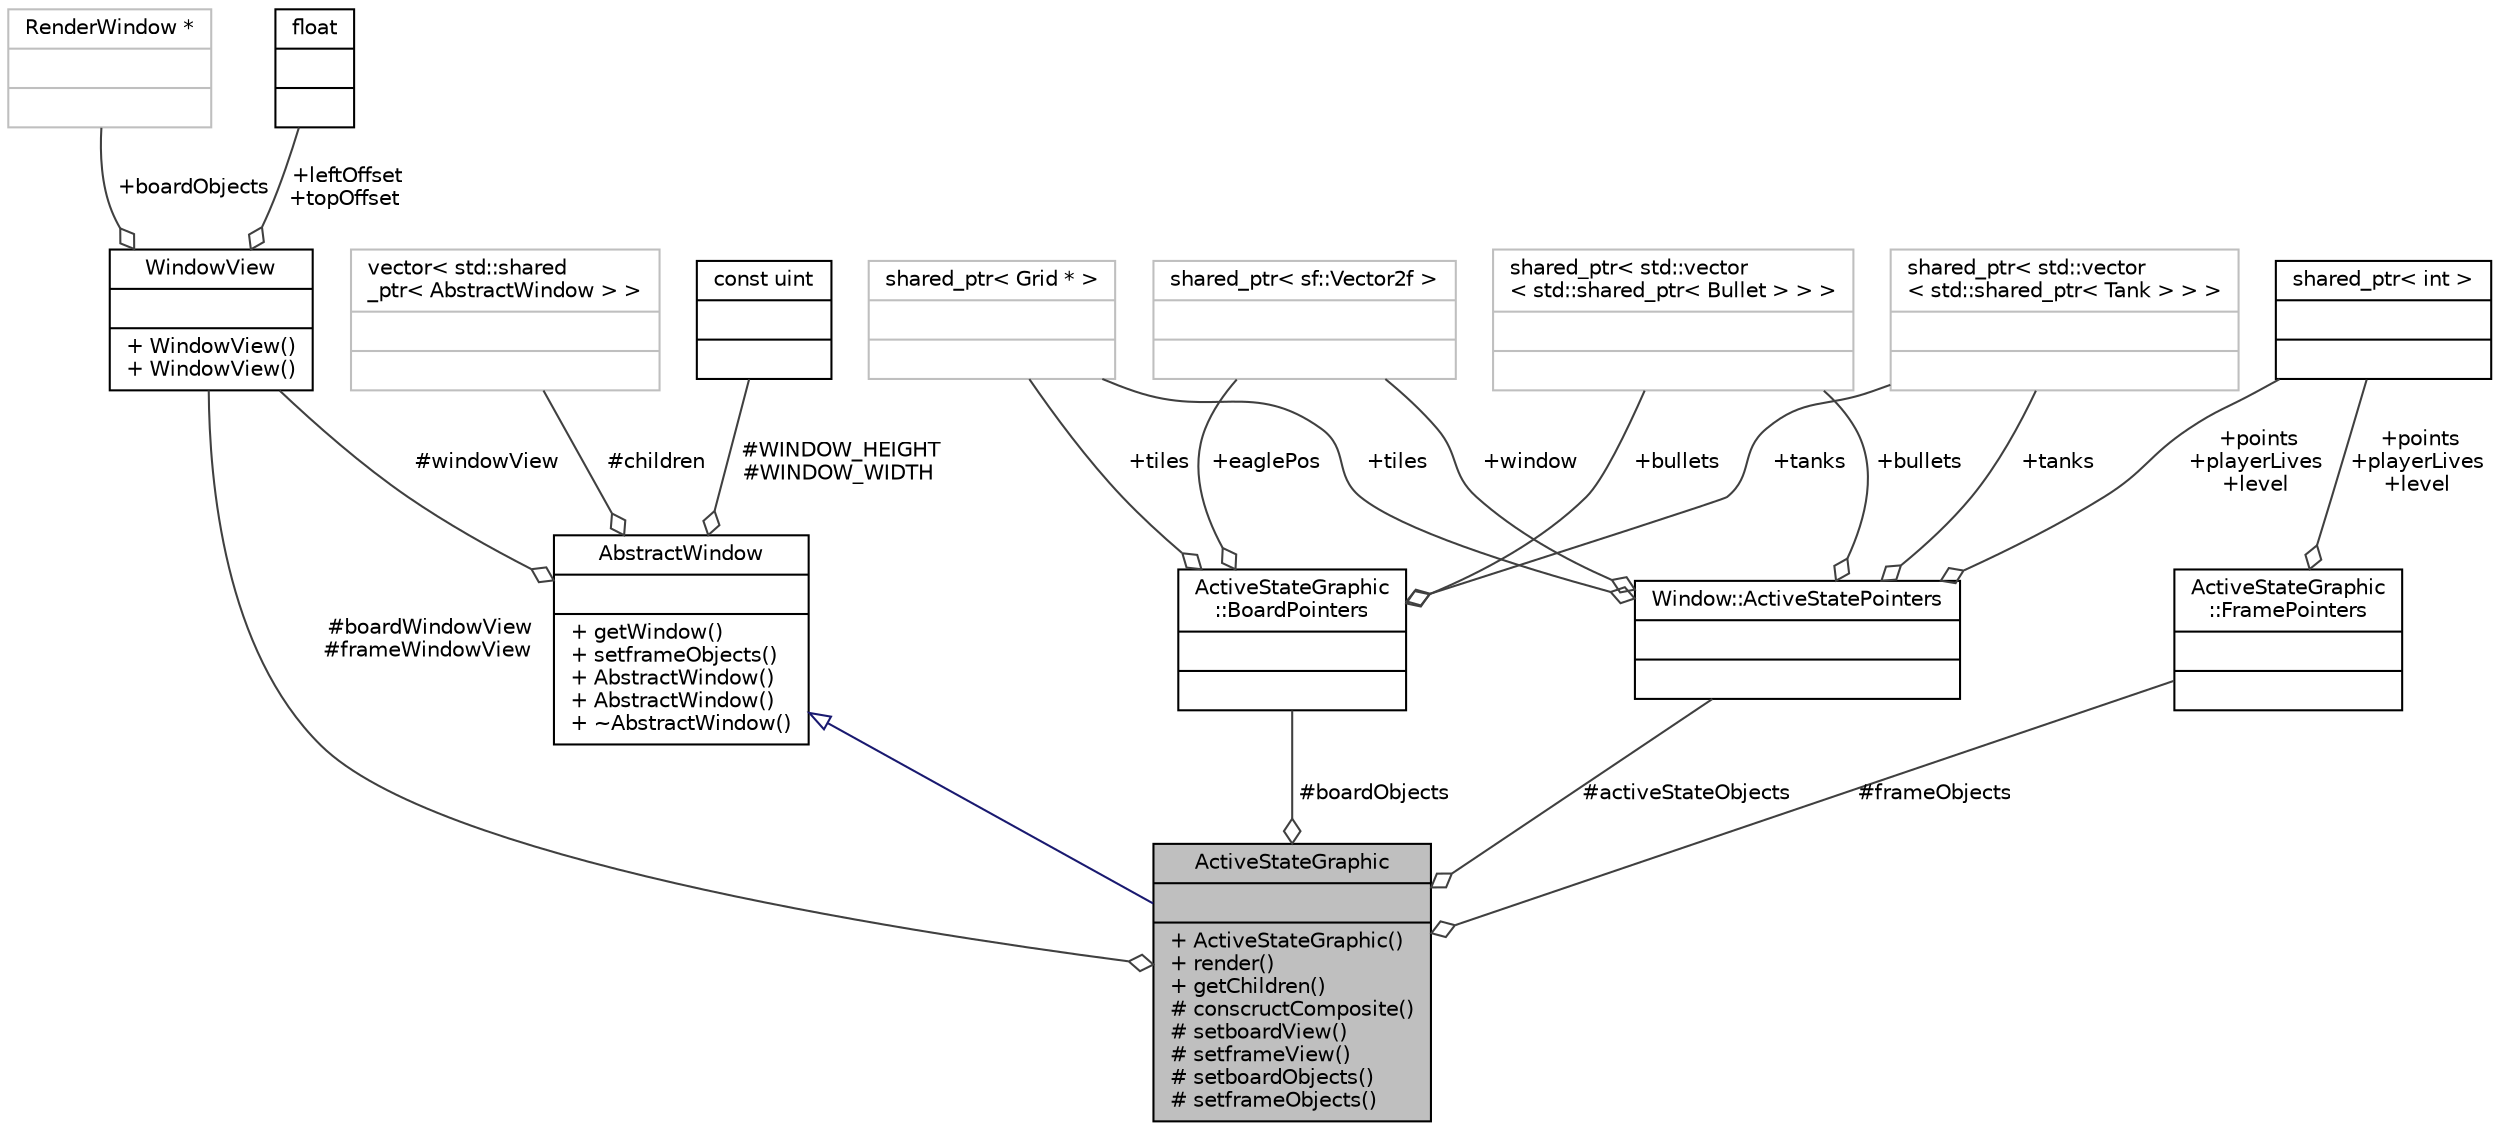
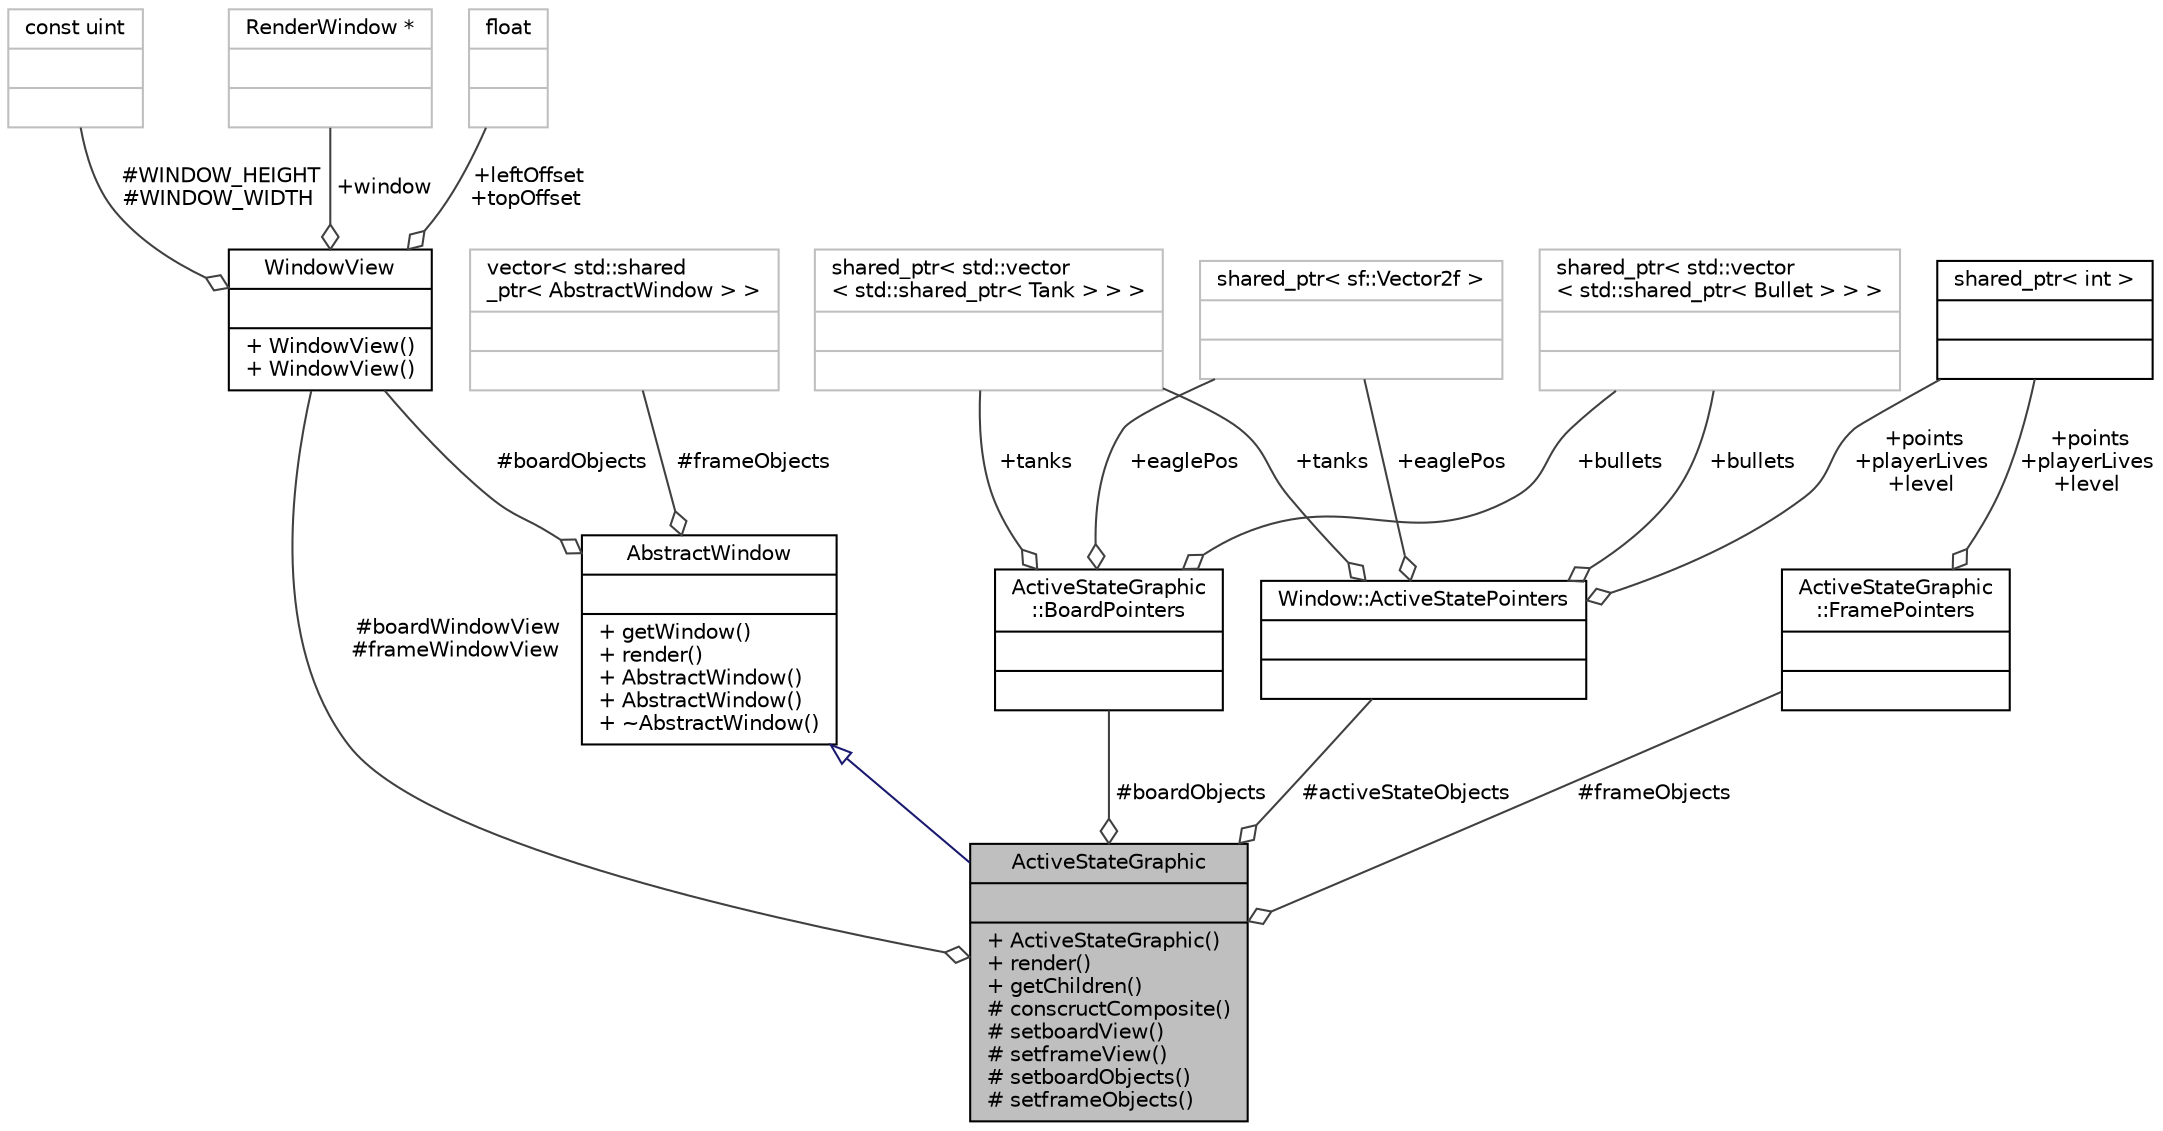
(315, 68) -> (508, 68)
(191, 188) -> (381, 188)
(764, 320) -> (76, 68)
(992, 320) -> none
(732, 445) -> (122, 219)
(484, 463) -> (568, 463)
(653, 463) -> (751, 463)
(1527, 463) -> (1449, 463)
(674, 655) -> (651, 655)
